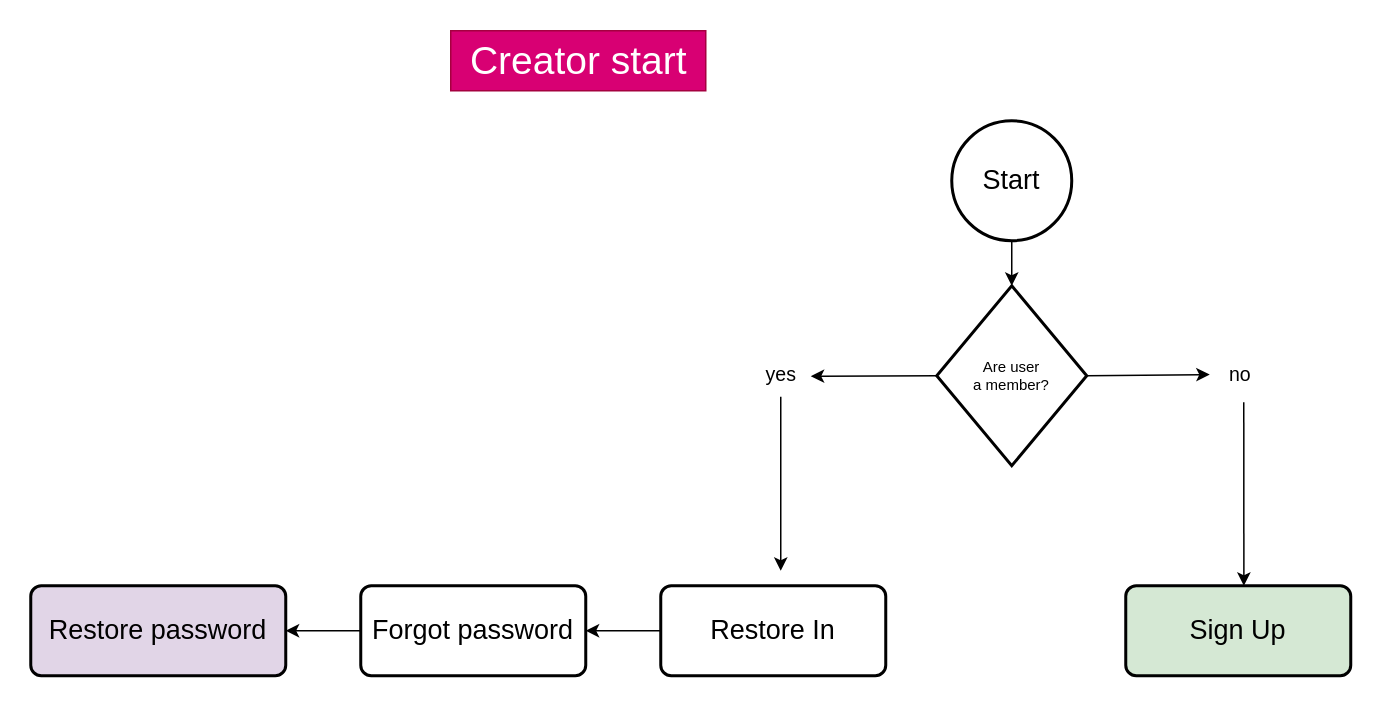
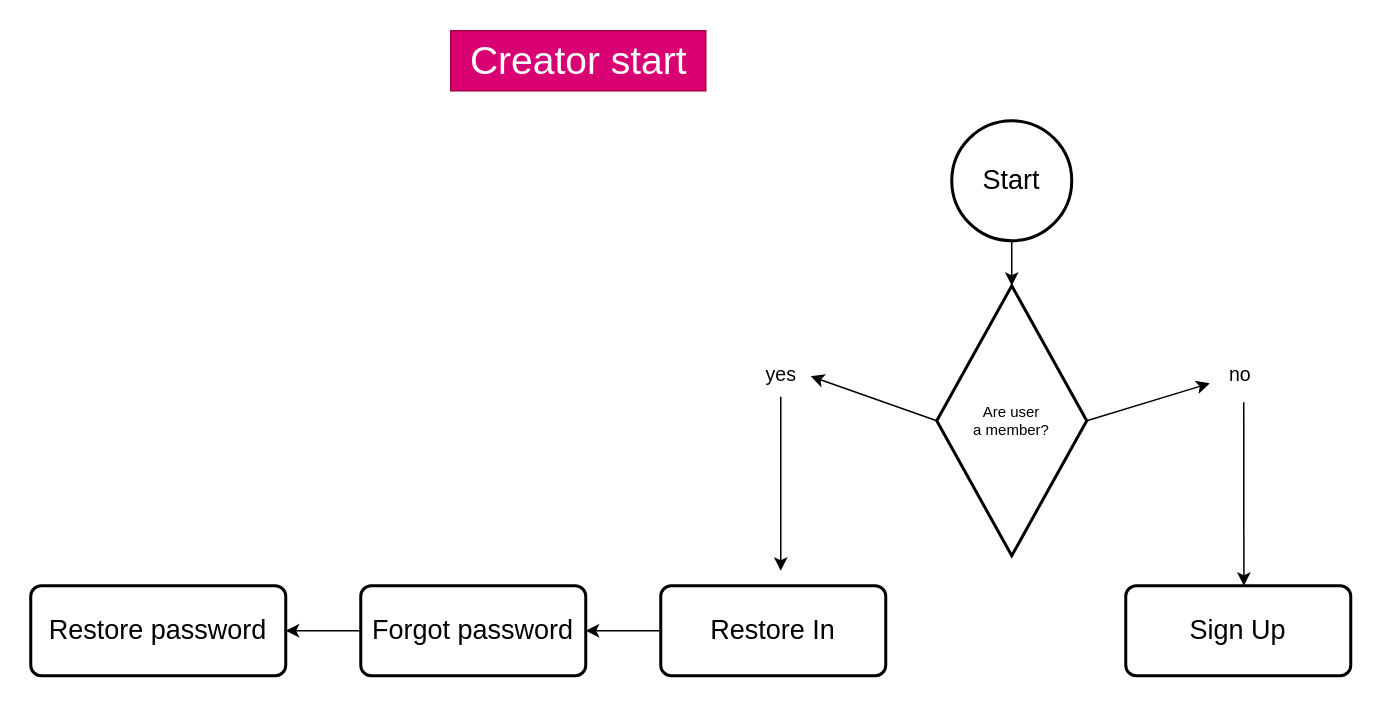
(1012, 376) -> (1012, 421)
(158, 631) -> (158, 631)
(1238, 631) -> (1238, 631)
